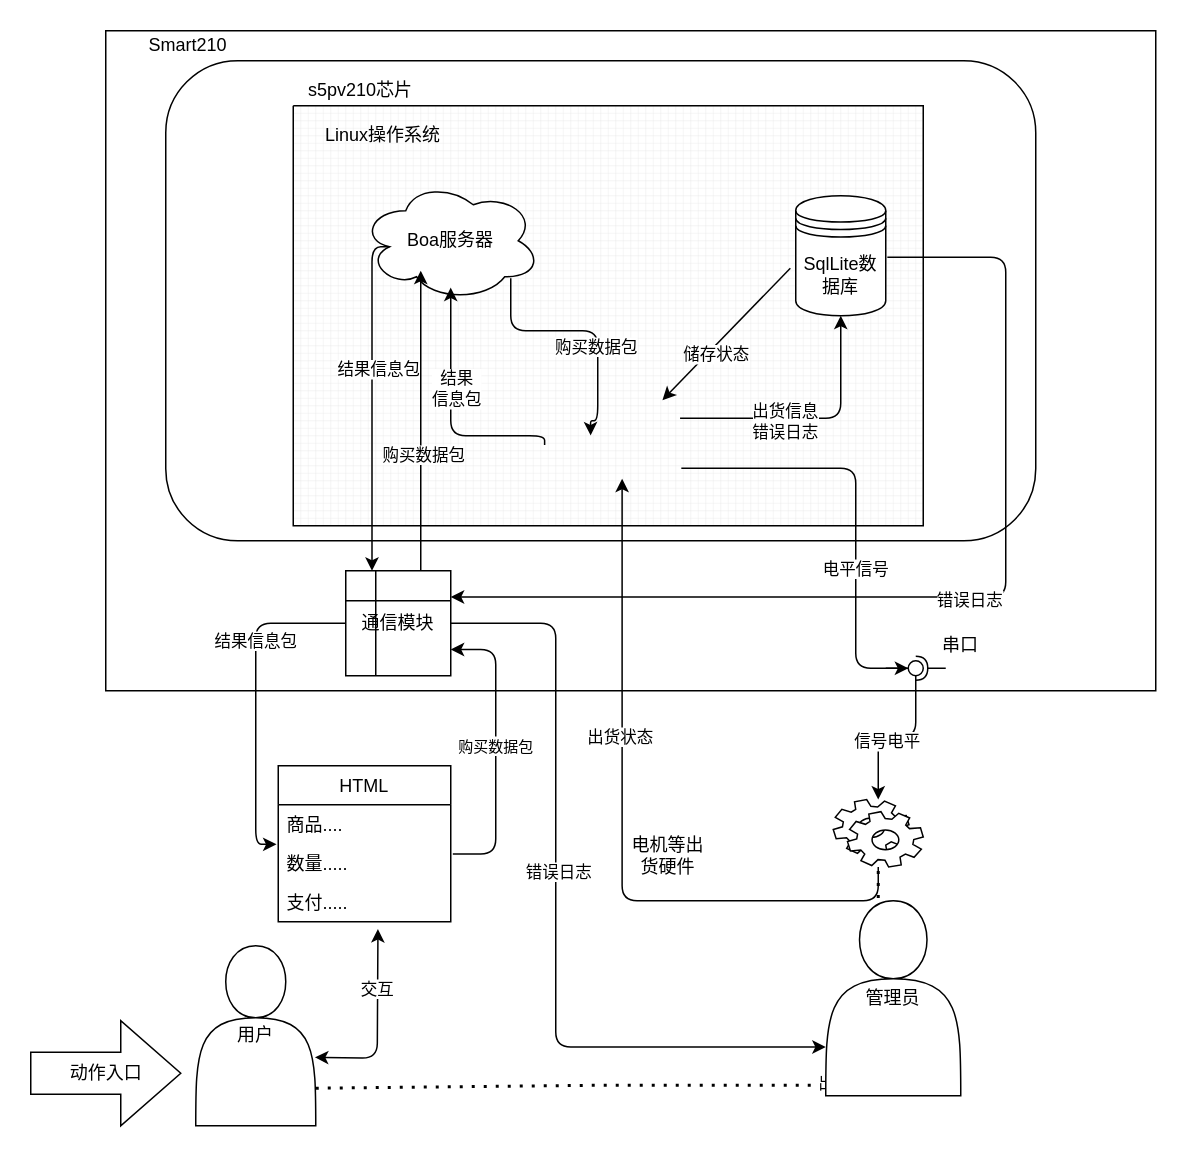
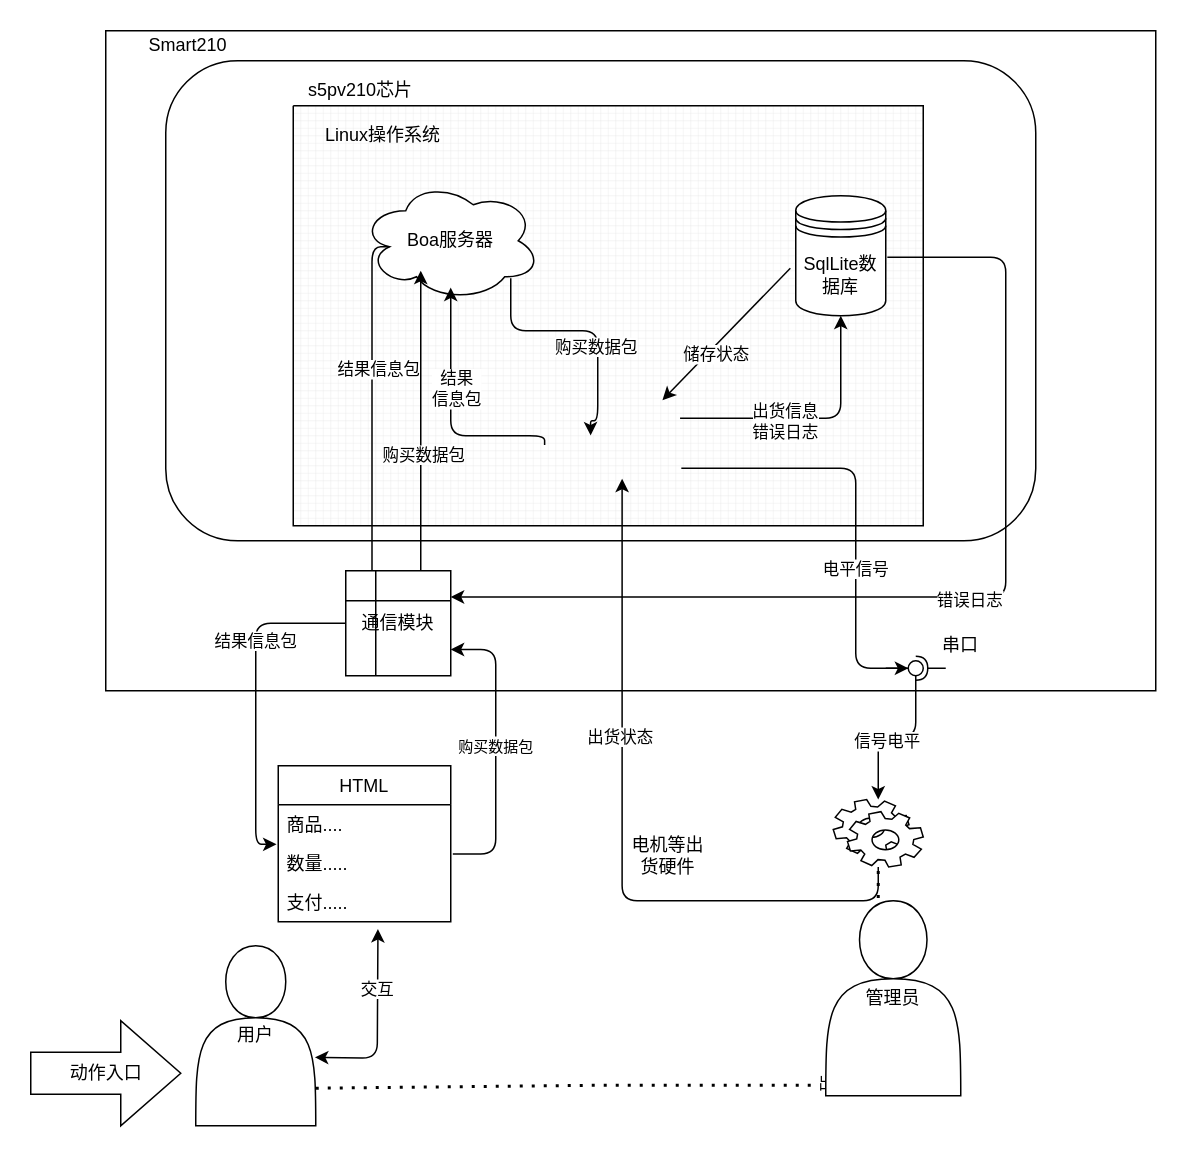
(372, 559) -> (372, 563)
(556, 913) -> none
